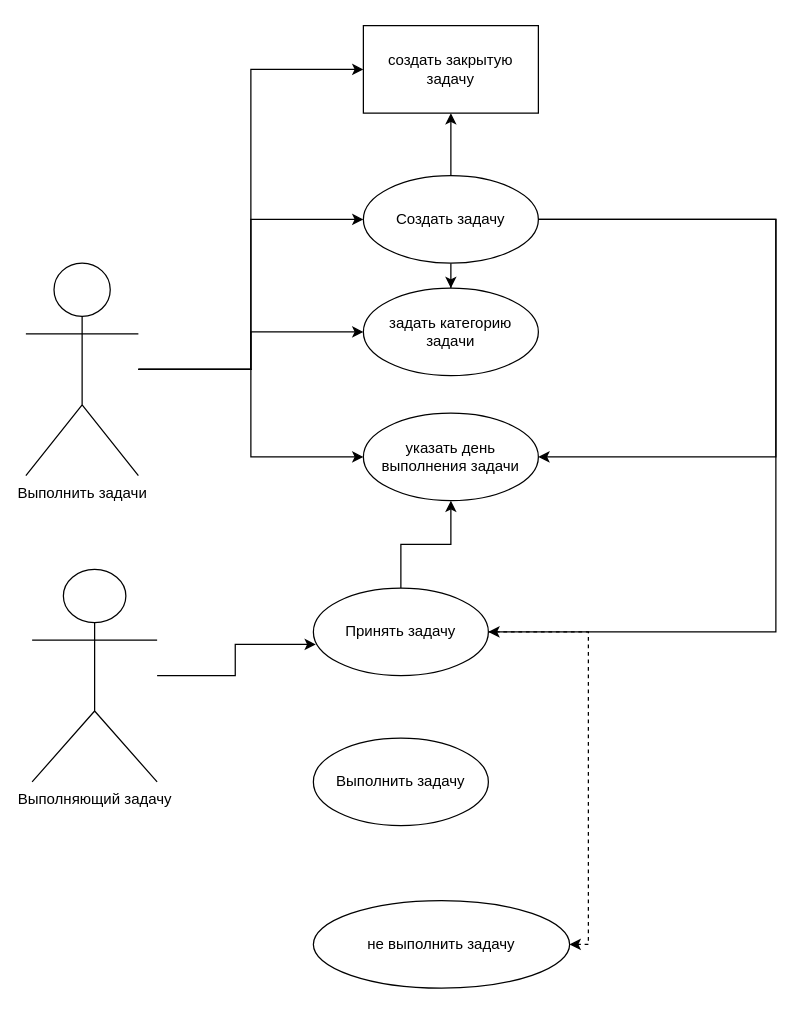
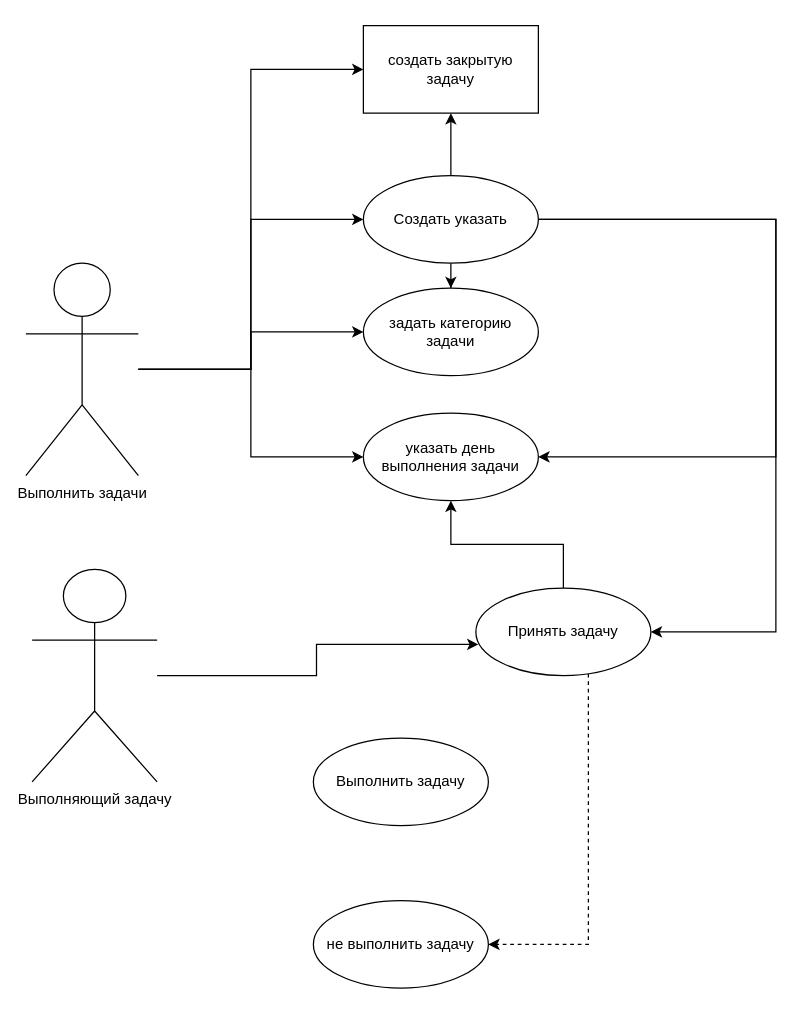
(451, 219) -> (451, 219)
(401, 632) -> (563, 632)
(441, 944) -> (401, 944)
